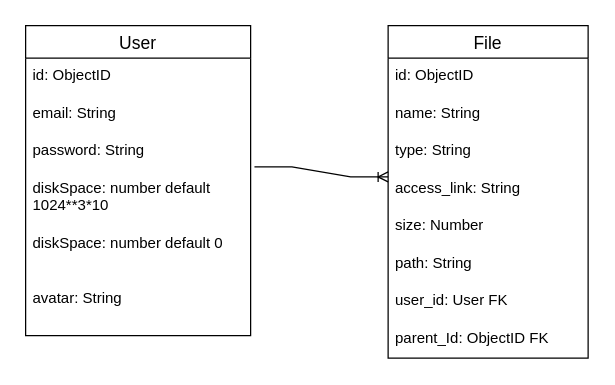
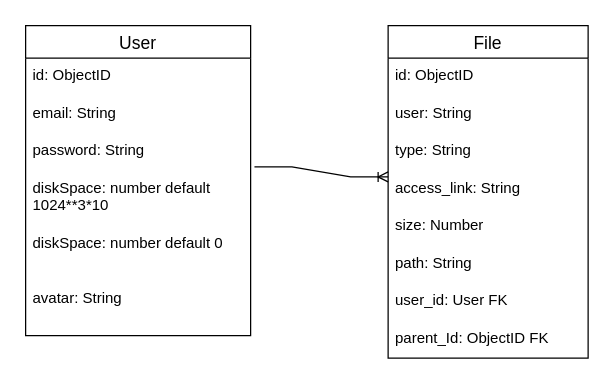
(440, 113) -> (440, 113)
